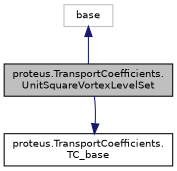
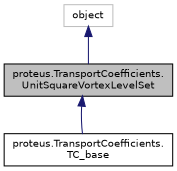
(88, 16) -> (88, 16)
(95, 110) -> (81, 120)
